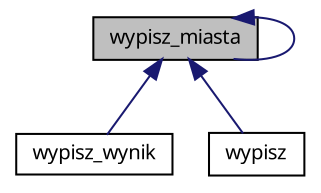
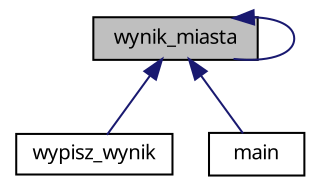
(176, 39) -> (176, 39)
(257, 154) -> (257, 154)
